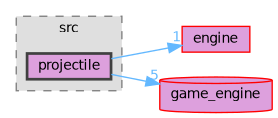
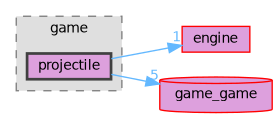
(69, 29) -> (69, 29)
(216, 95) -> (216, 95)
